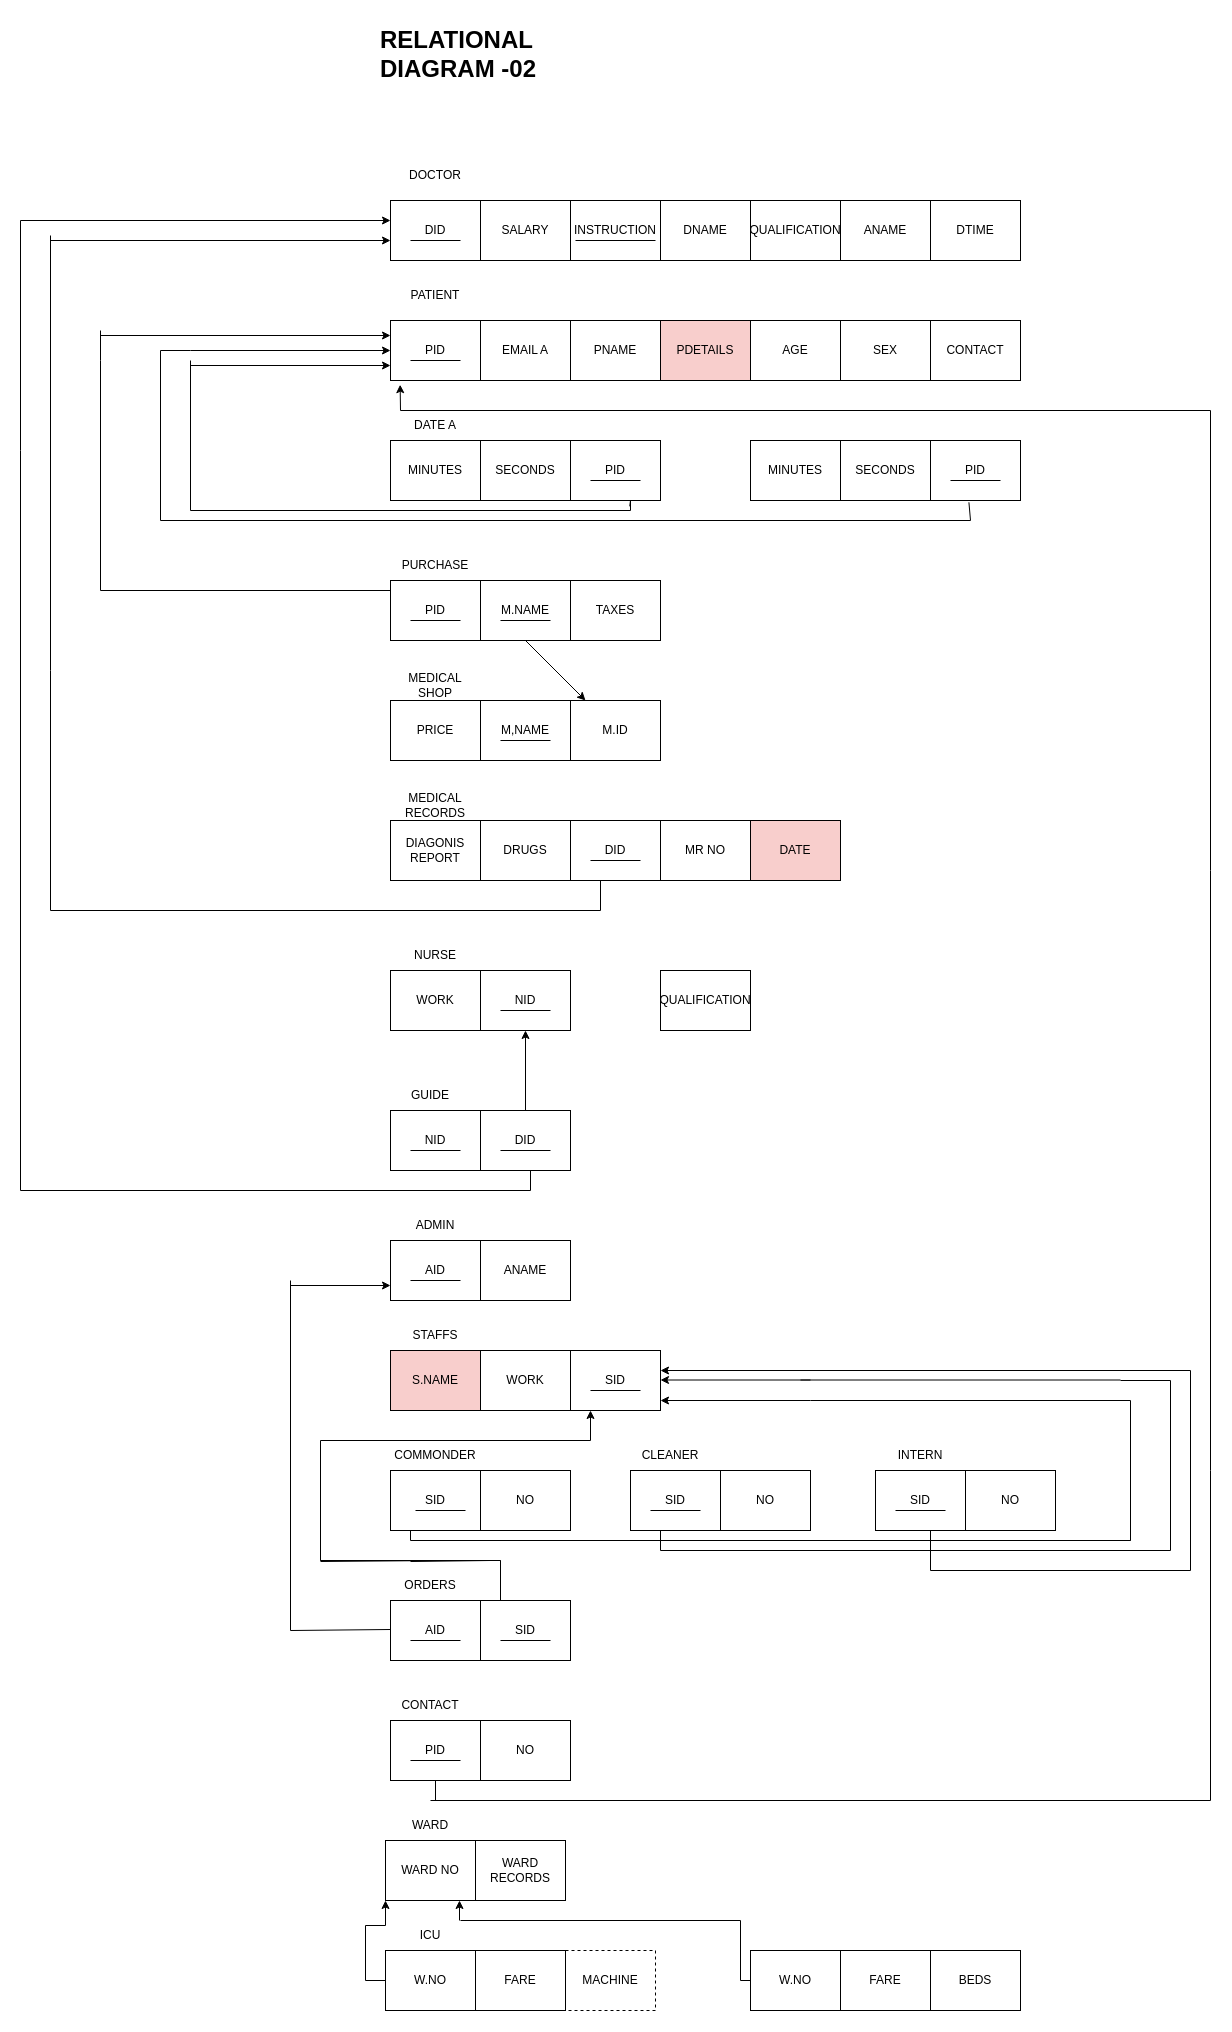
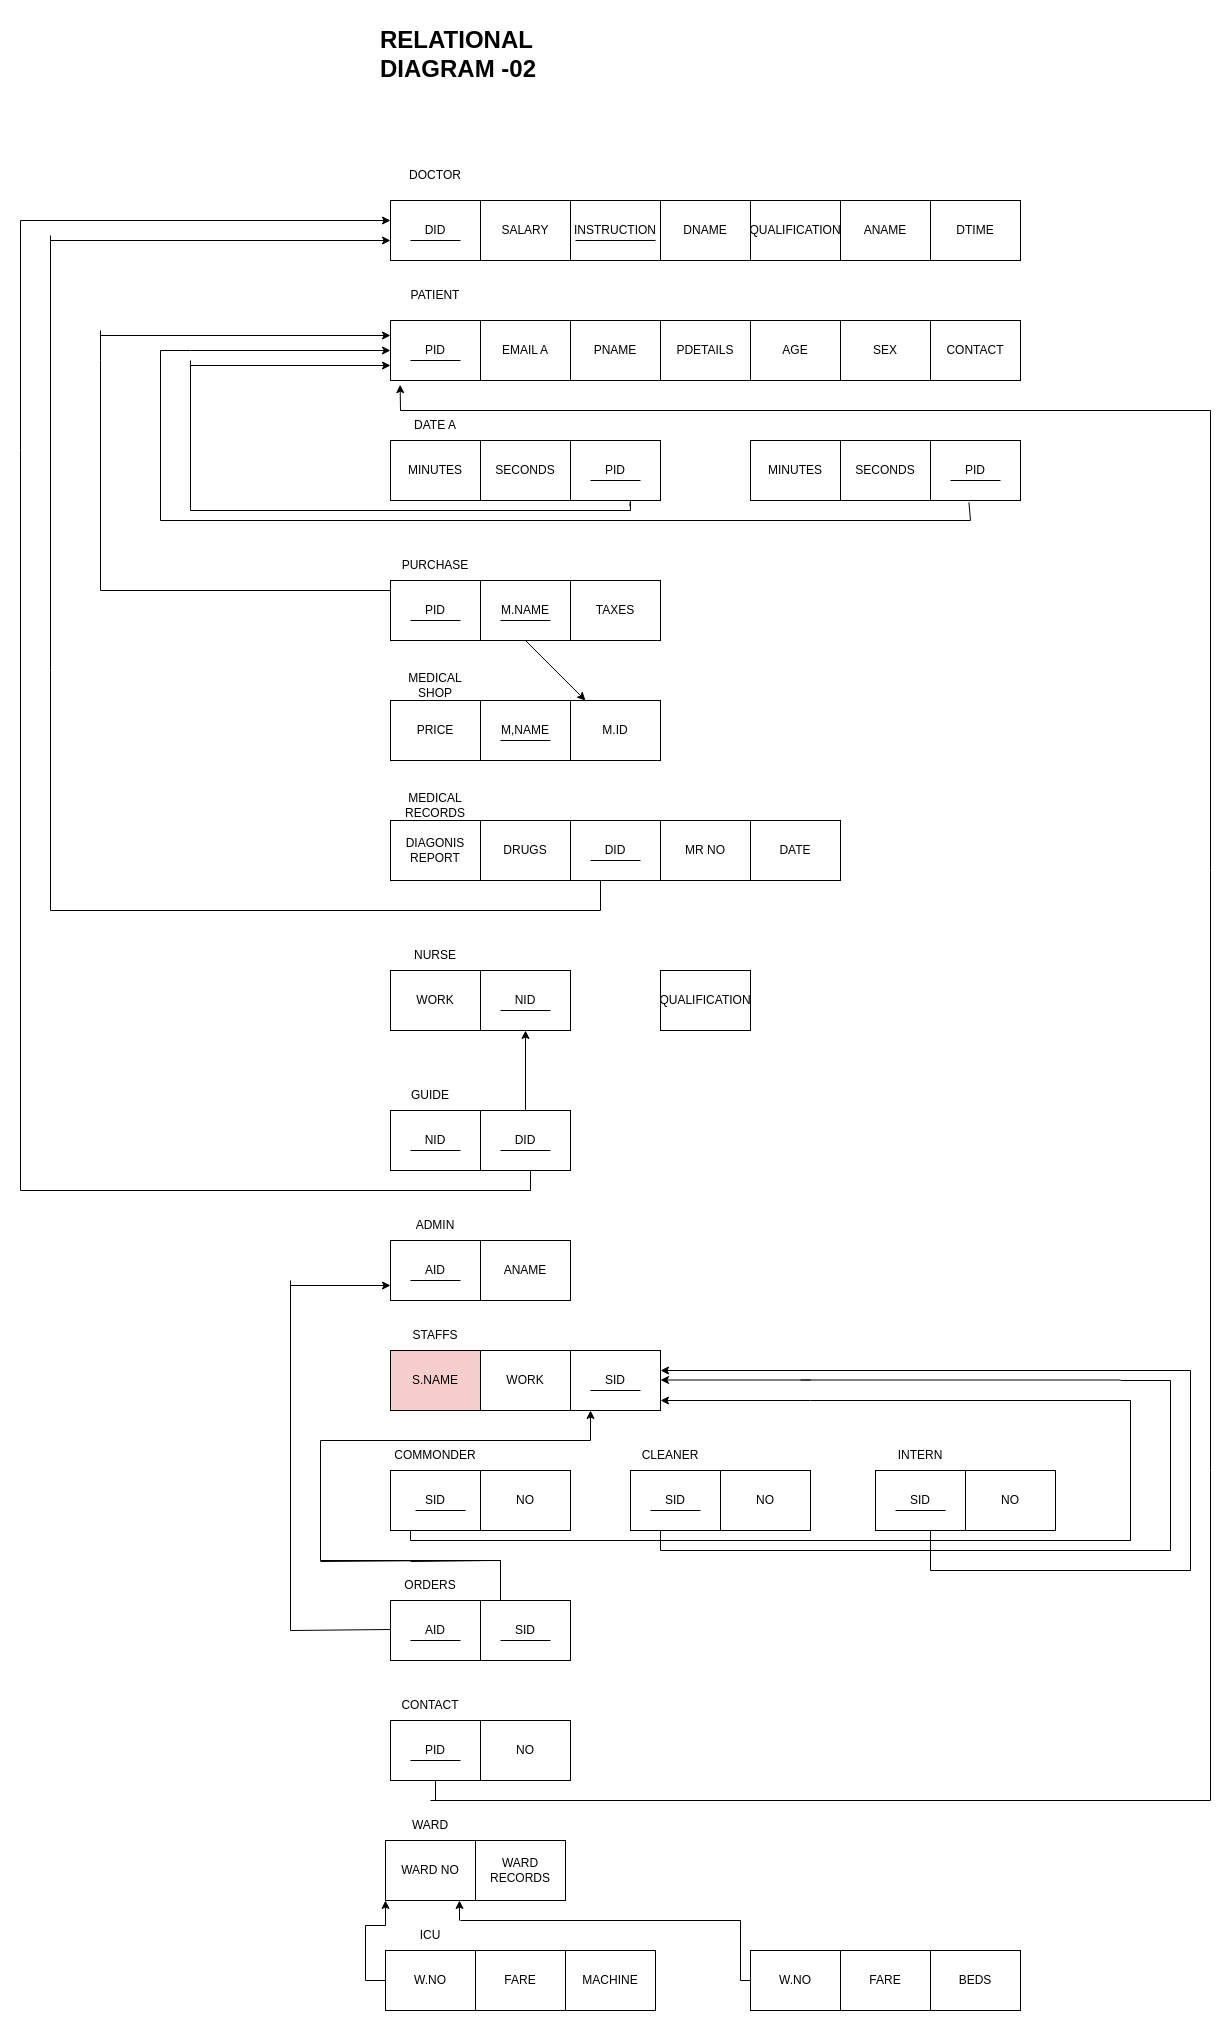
(706, 351) -> (706, 351)
(796, 851) -> (796, 851)
(611, 1981) -> (611, 1981)
